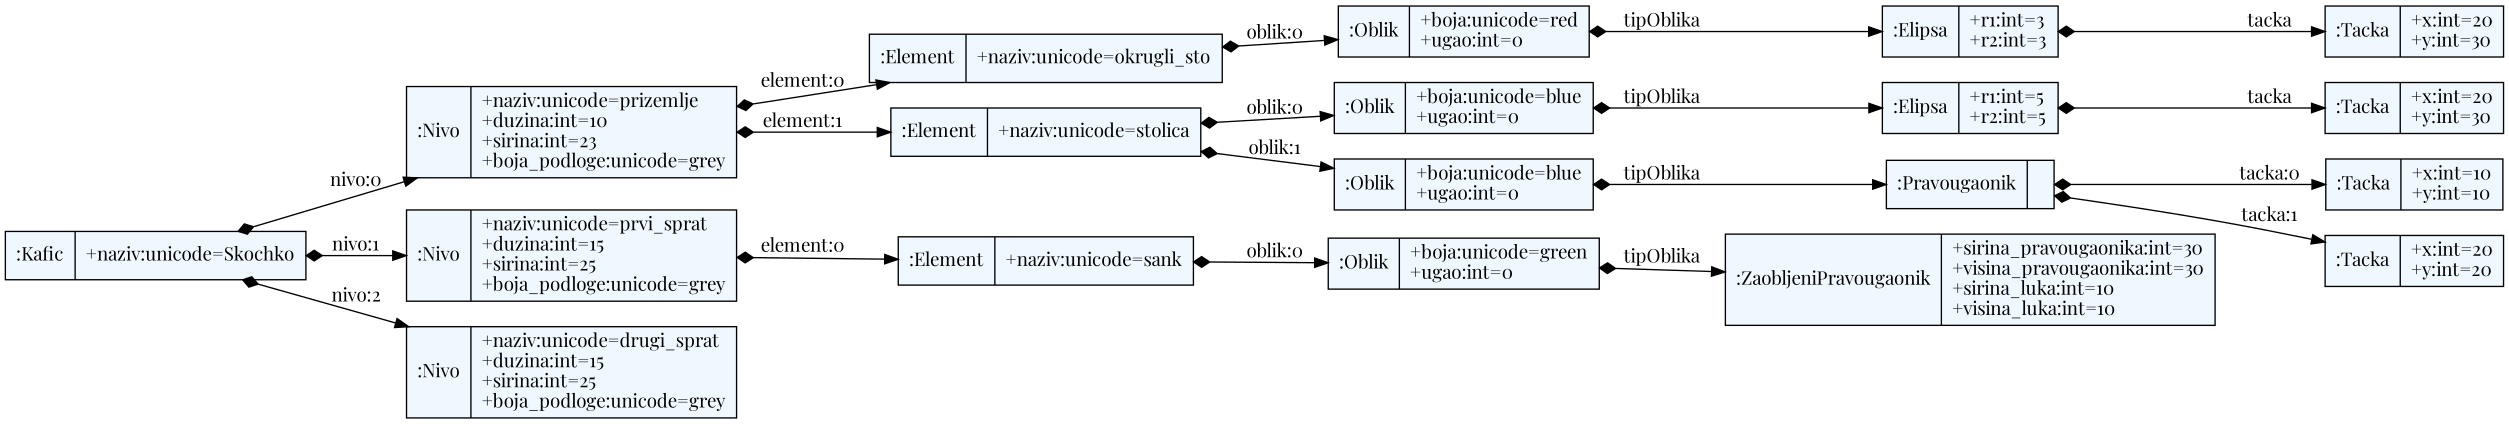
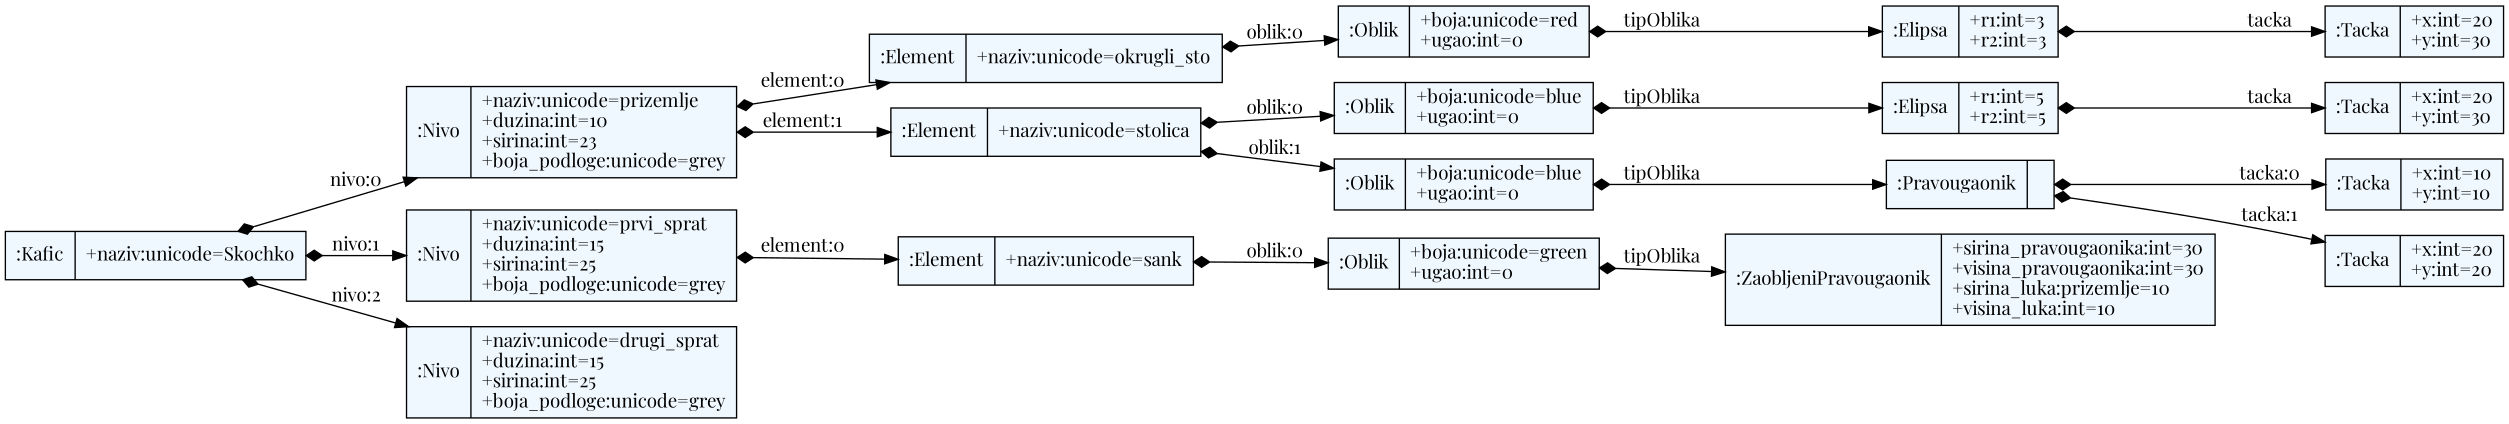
(2033, 289) -> (2061, 289)
